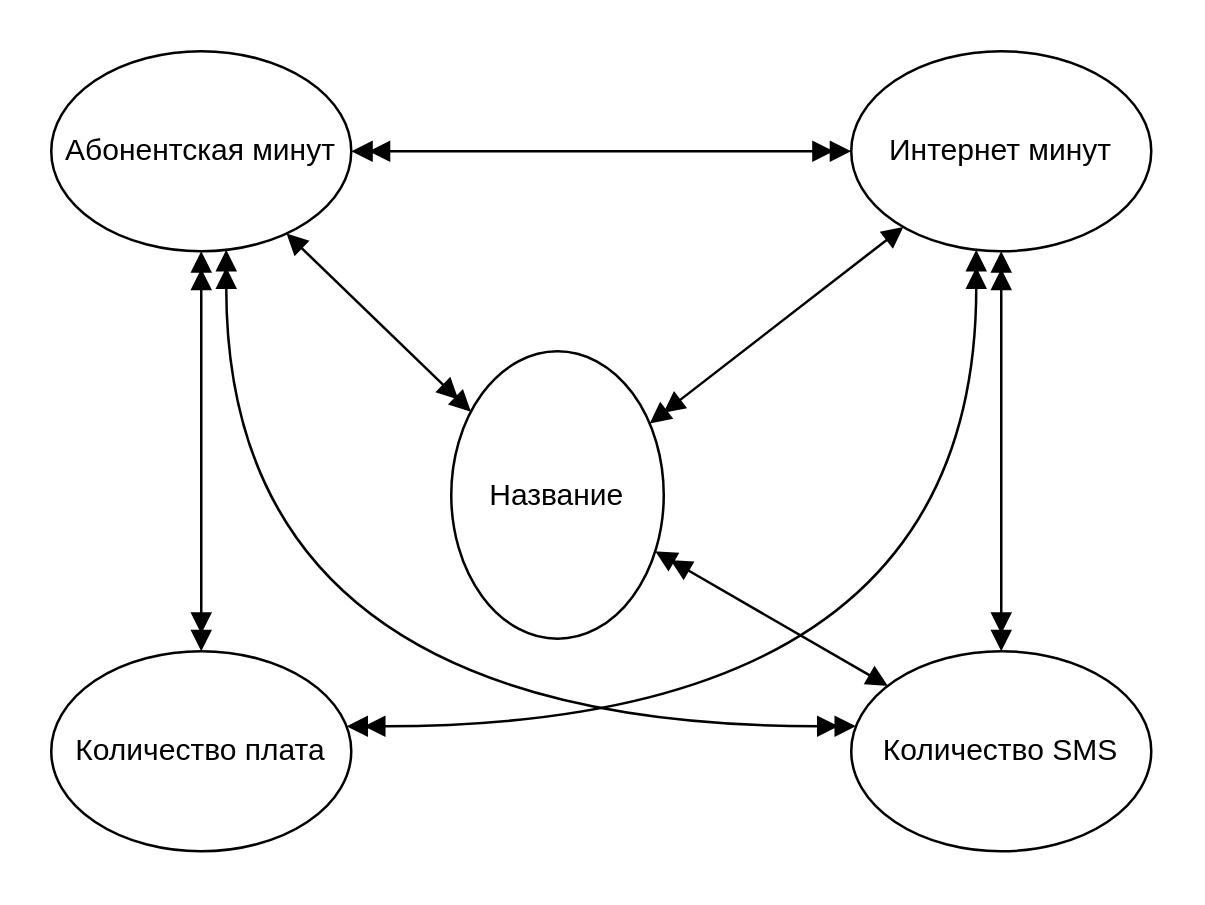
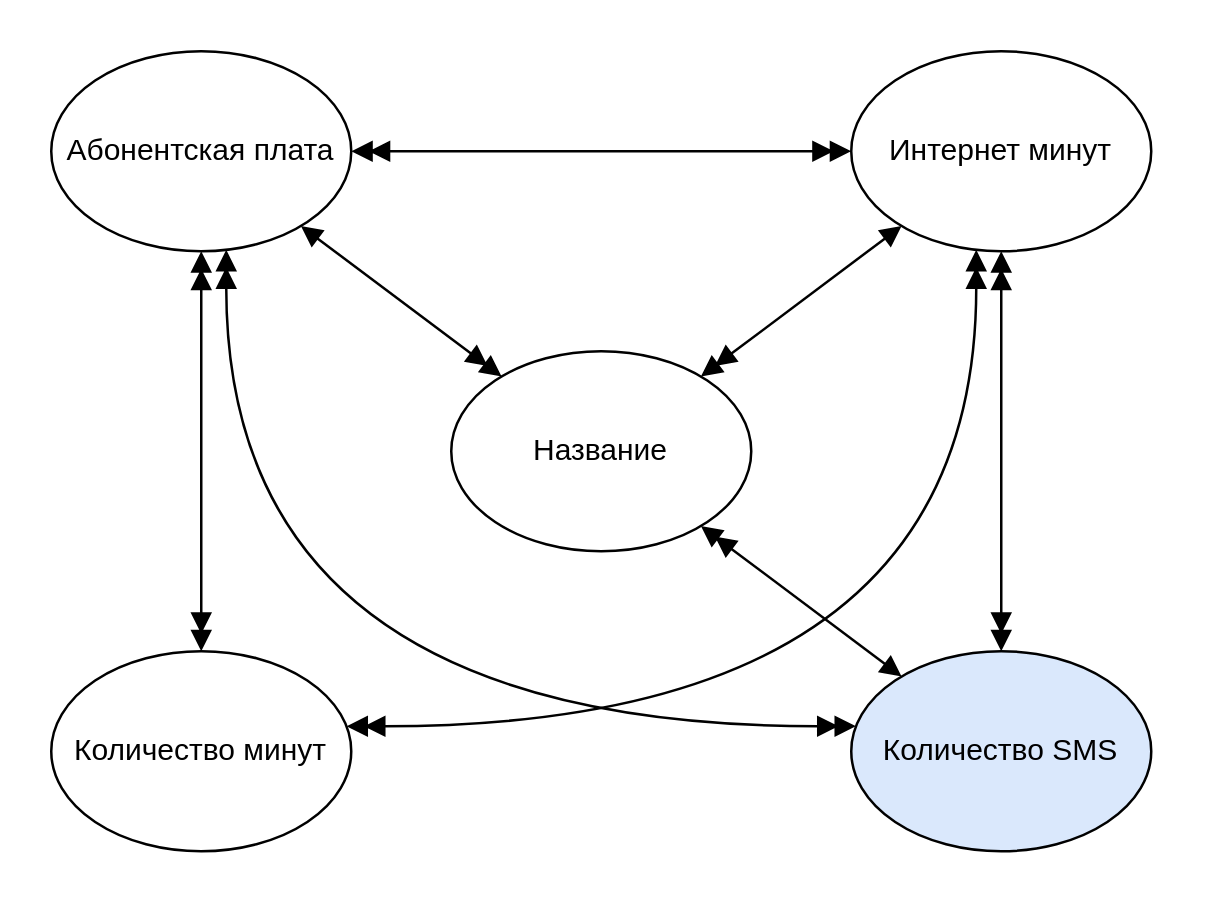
(201, 151) -> (201, 151)
(558, 495) -> (601, 451)
(201, 751) -> (201, 751)
(1001, 751) -> (1001, 751)
